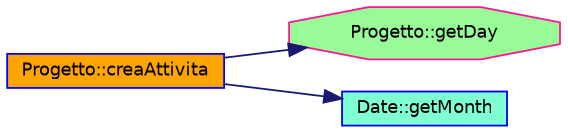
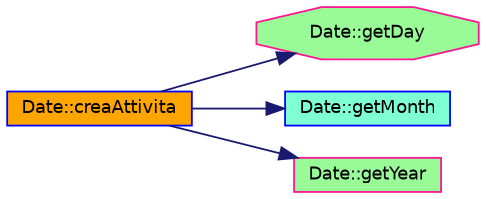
(425, 33) -> (368, 33)
(116, 71) -> (100, 109)
none -> (368, 175)
